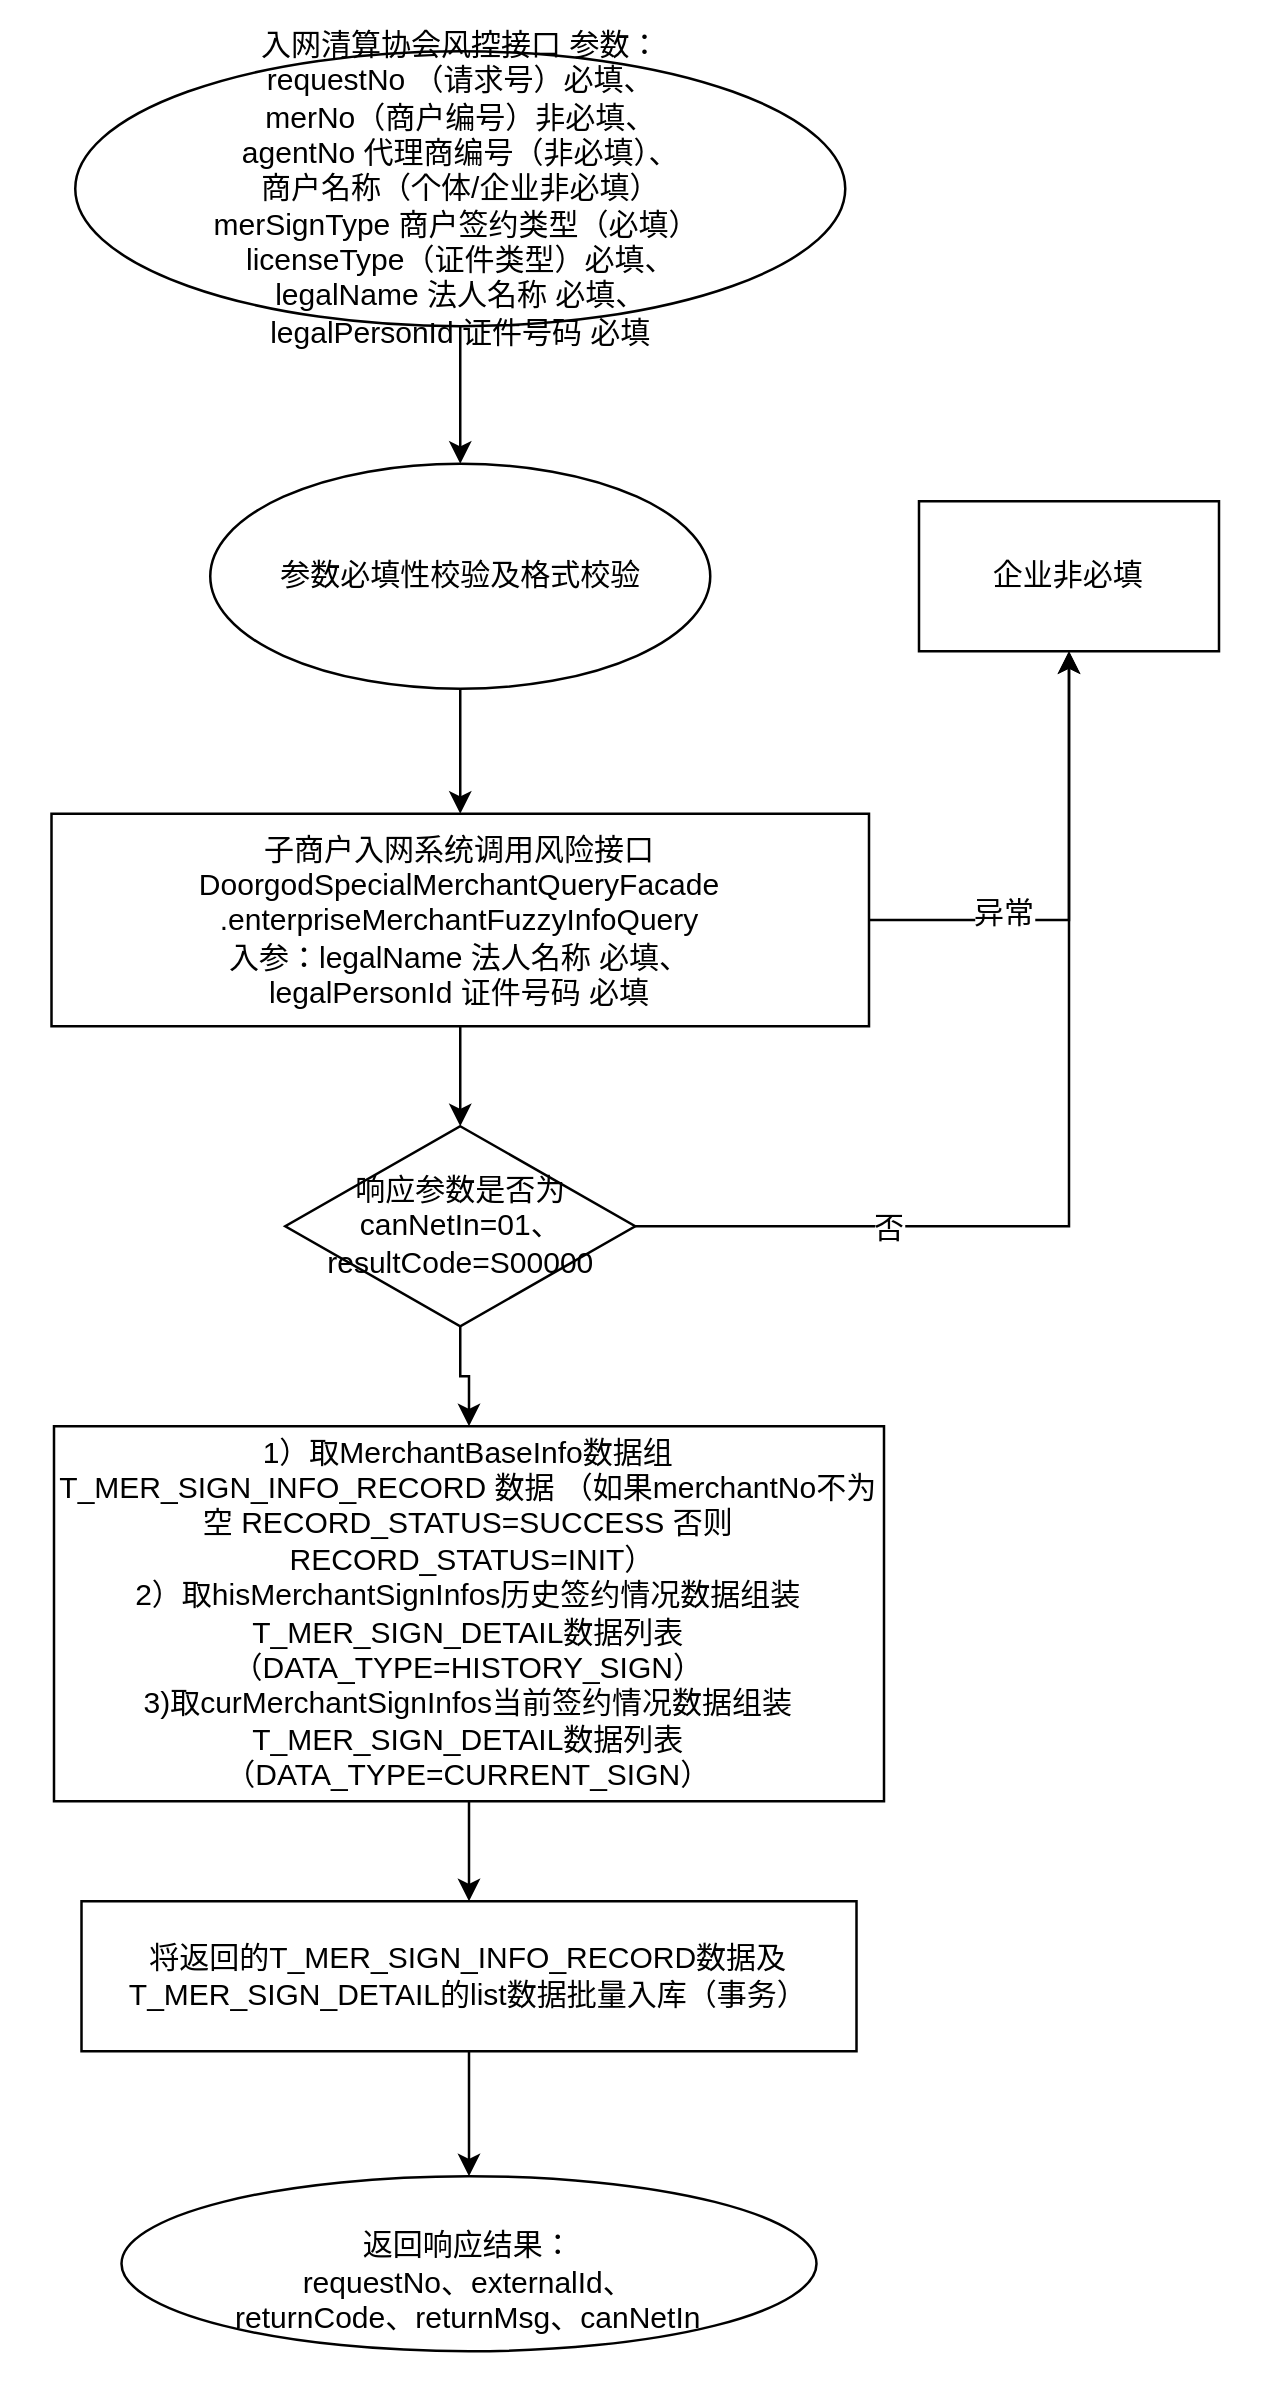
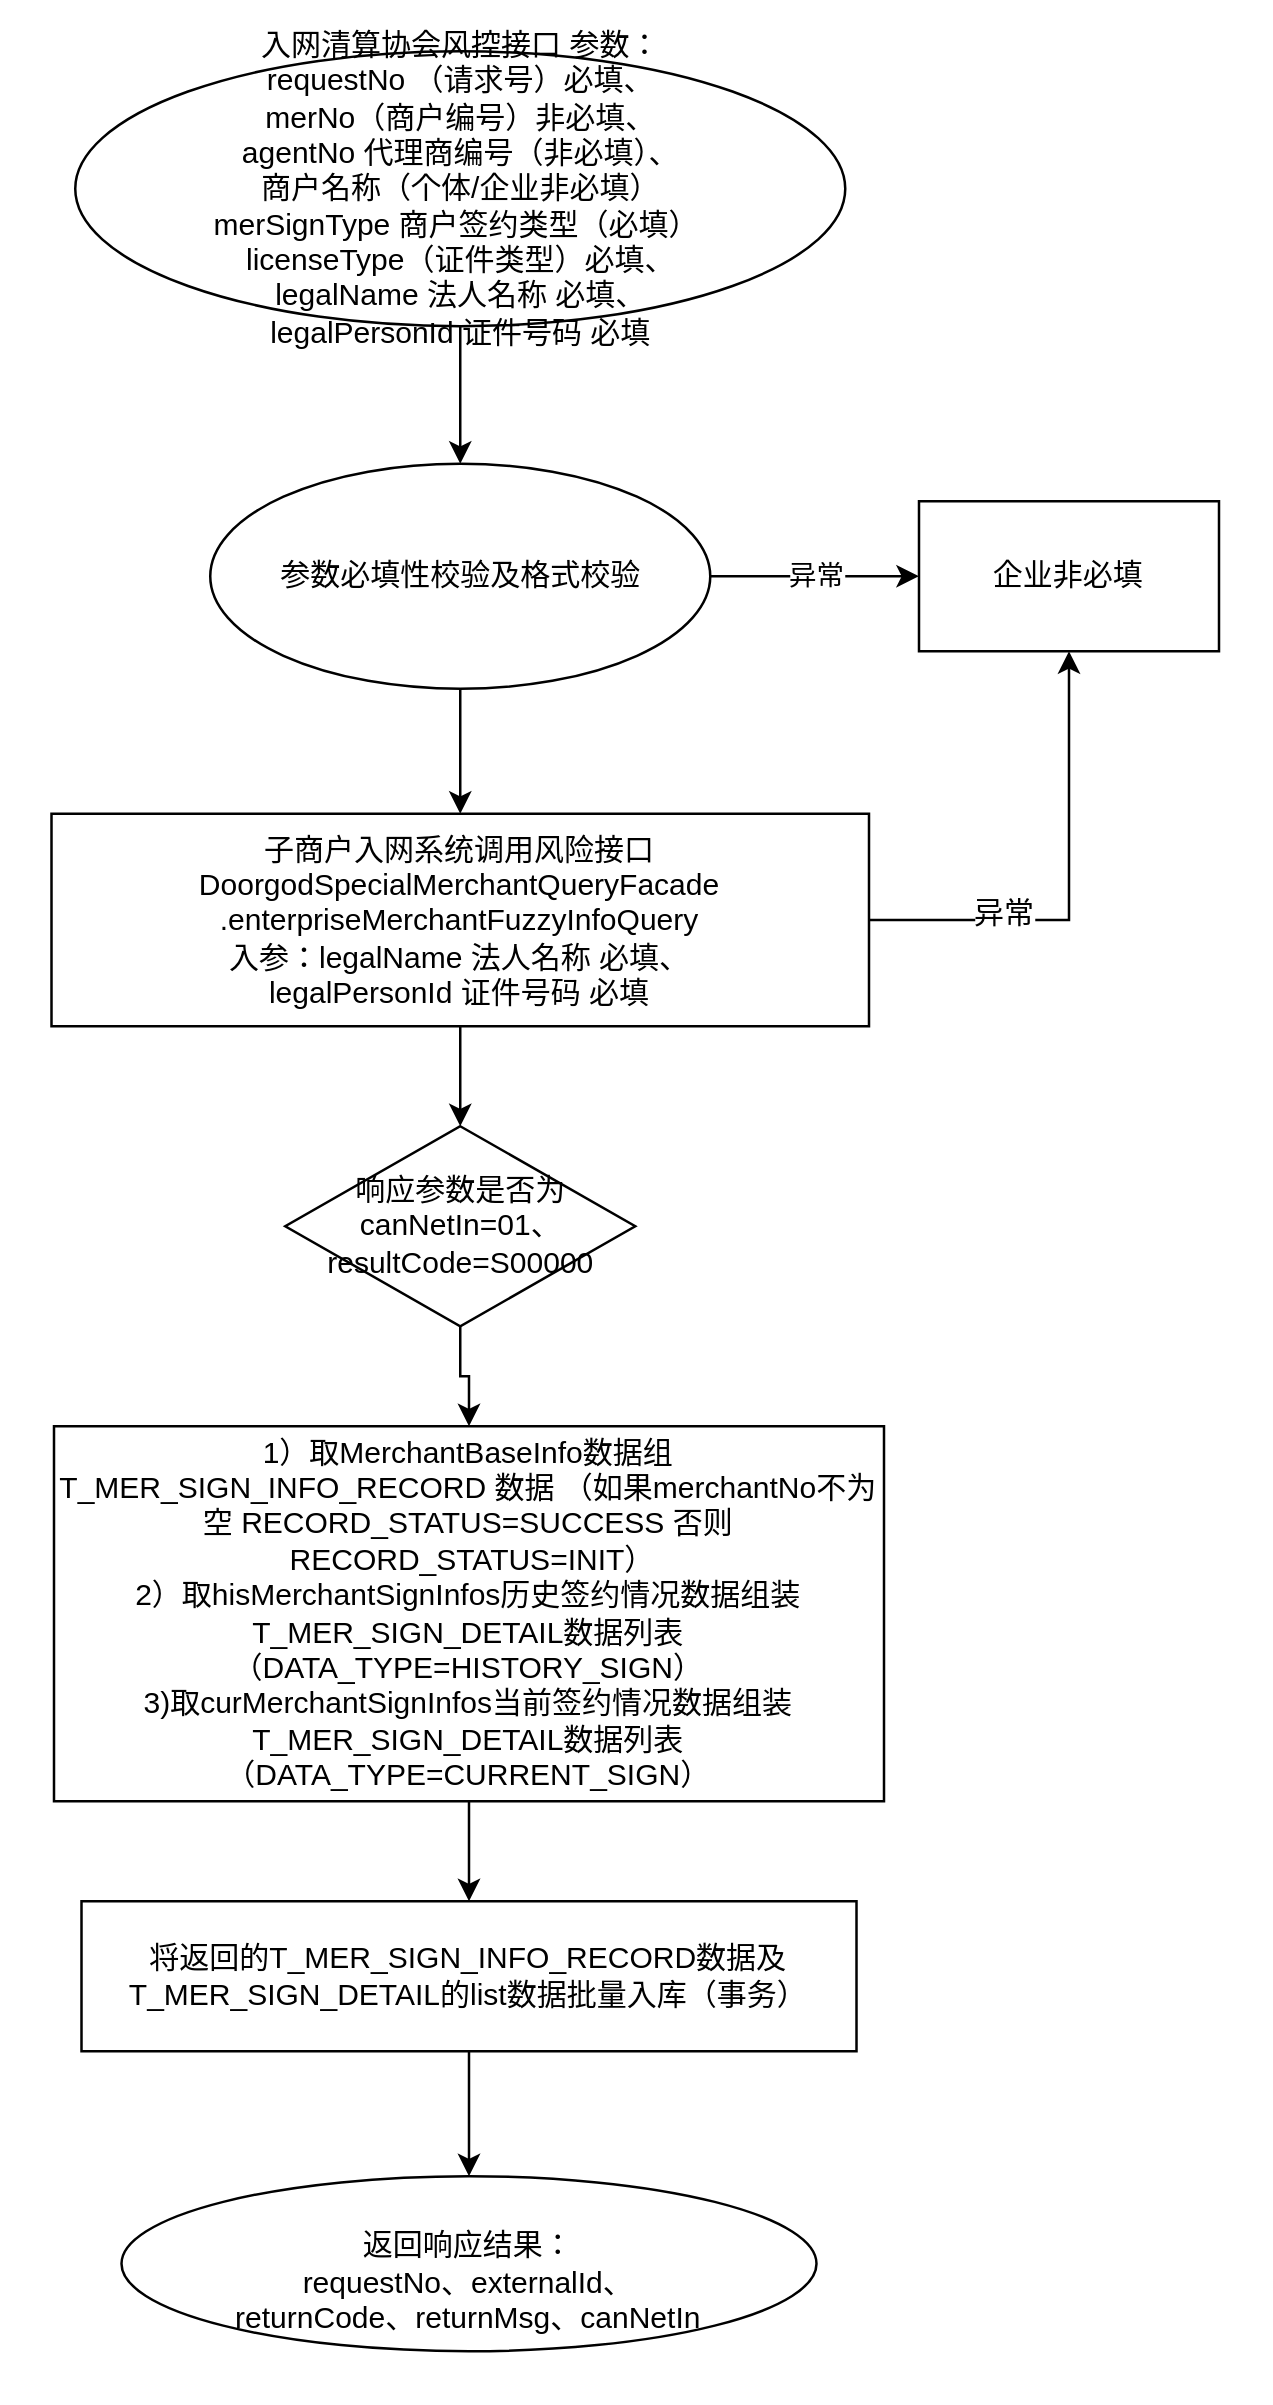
none -> (806, 576)
(1005, 1226) -> none
